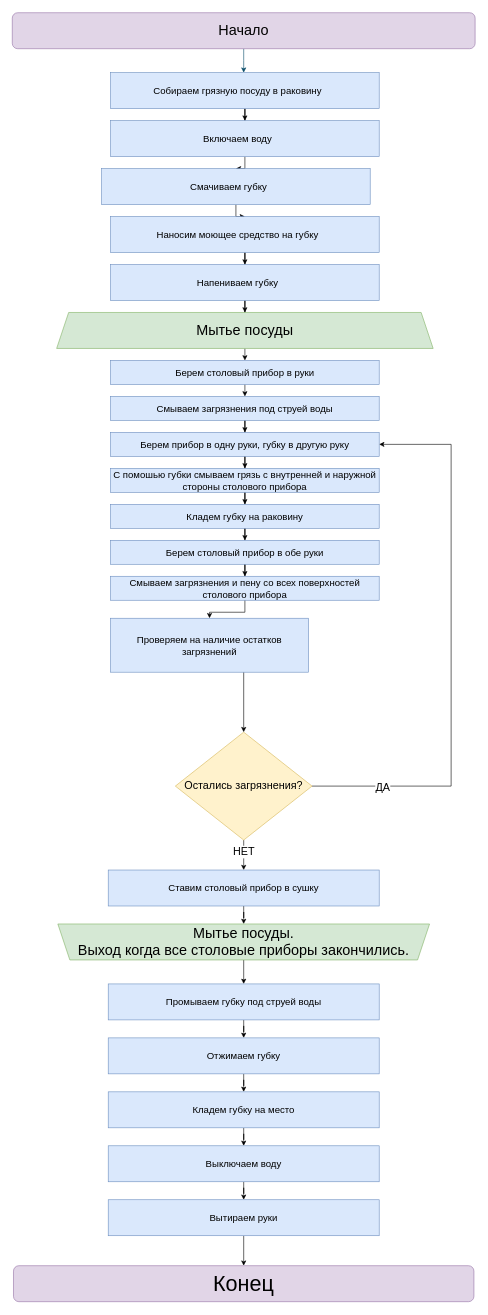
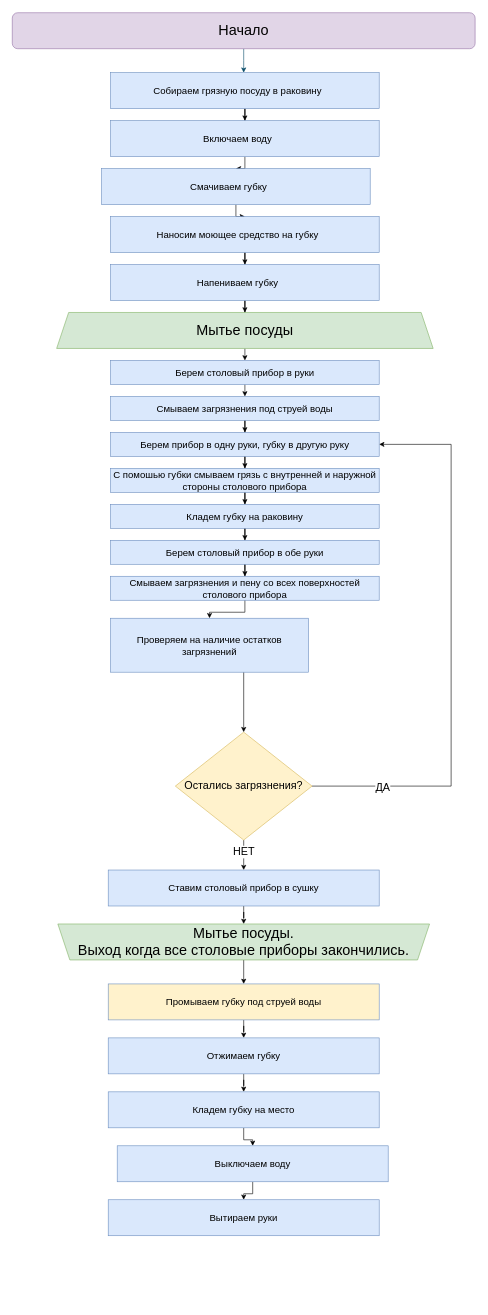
(244, 1002) -> (244, 1002)
(244, 1164) -> (253, 1164)
(244, 1260) -> none
(244, 1284) -> none
